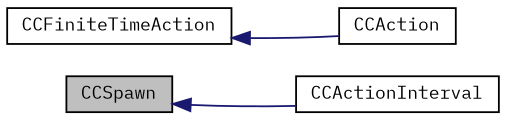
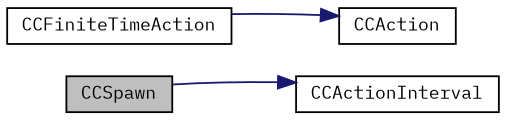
(294, 38) -> (276, 14)
(243, 106) -> (225, 82)
